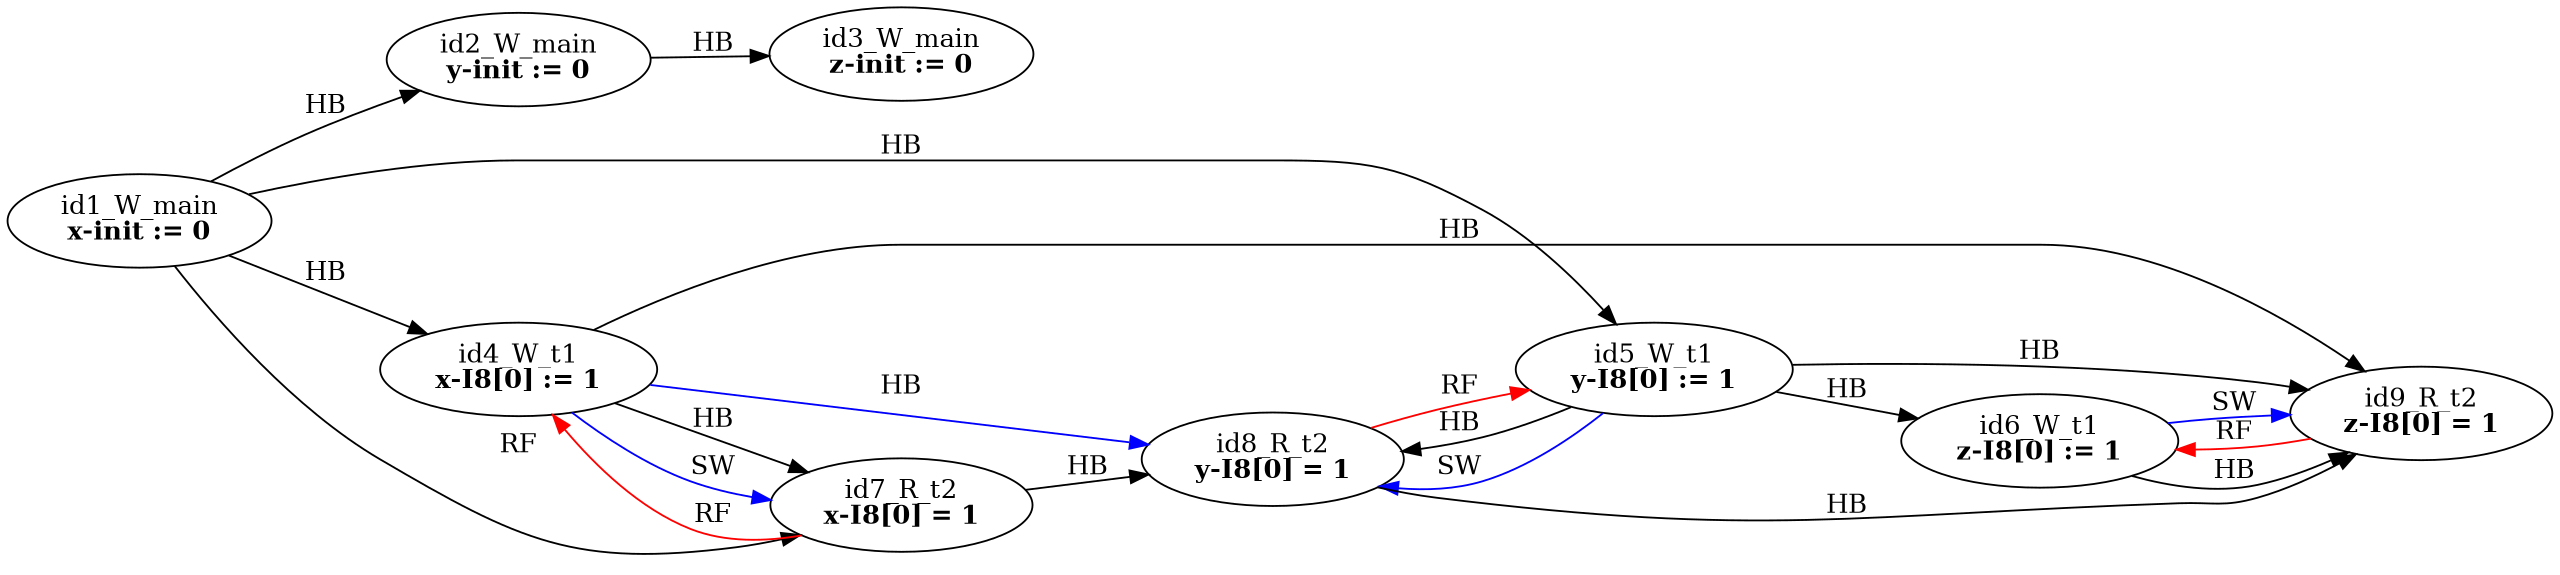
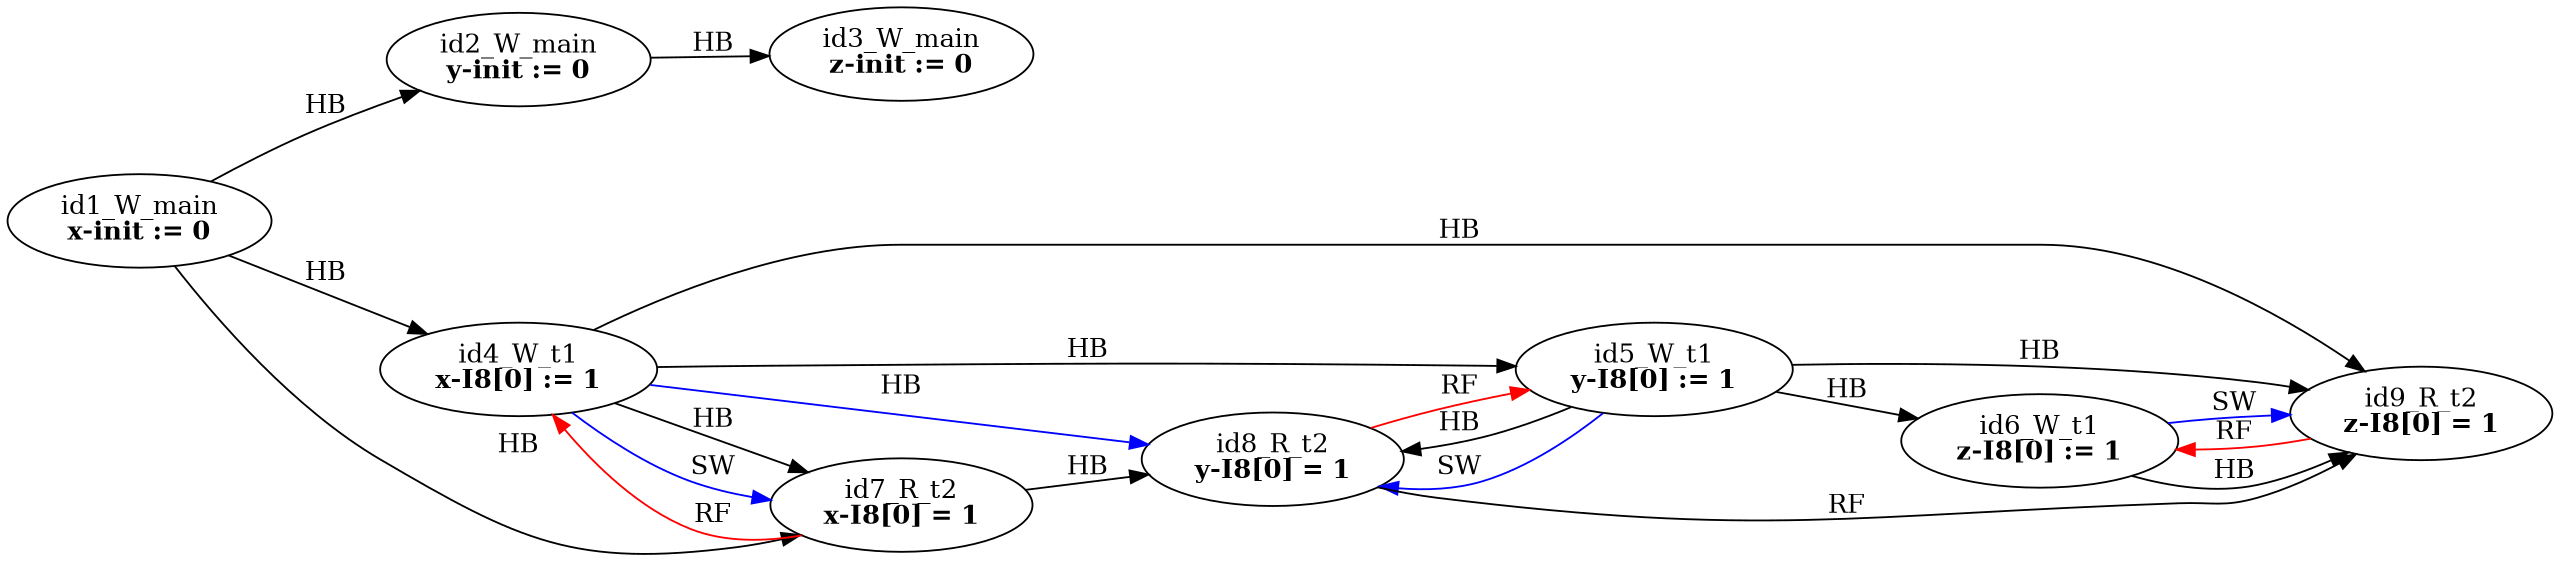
(948, 160) -> (1077, 364)
(519, 446) -> (519, 446)
(1847, 506) -> (1847, 506)
